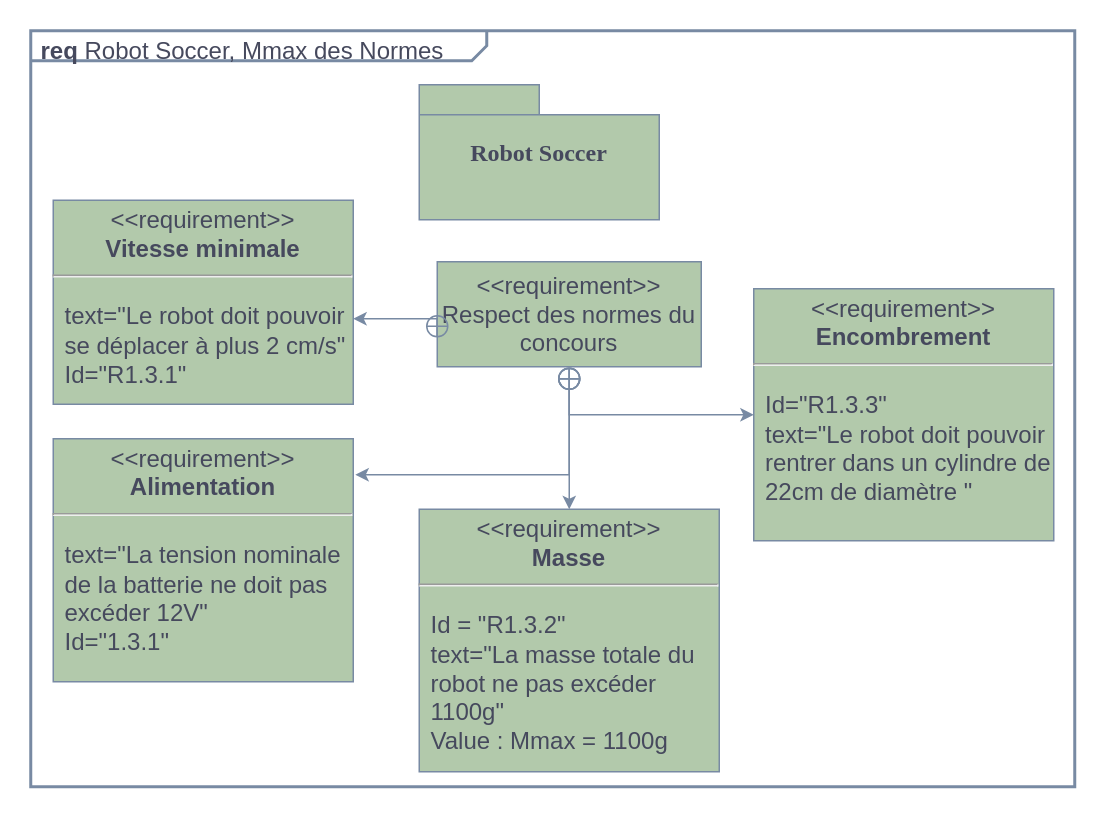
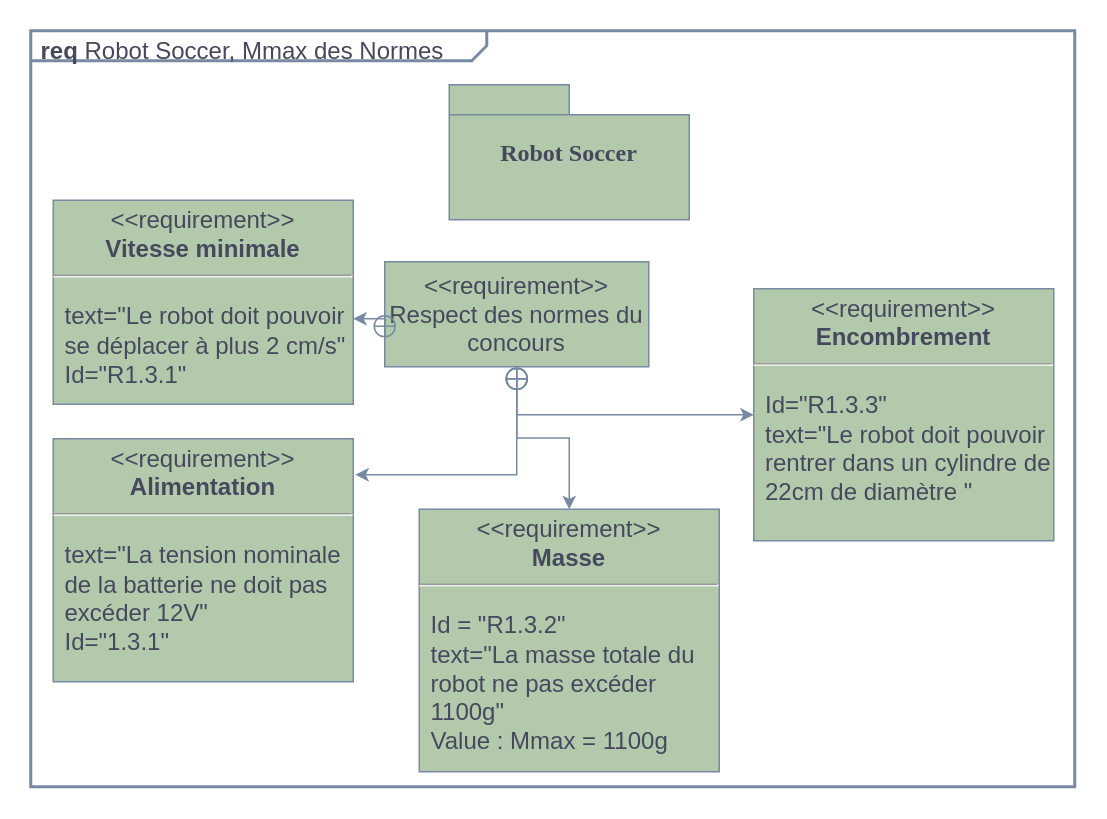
(539, 152) -> (569, 152)
(569, 314) -> (517, 314)
